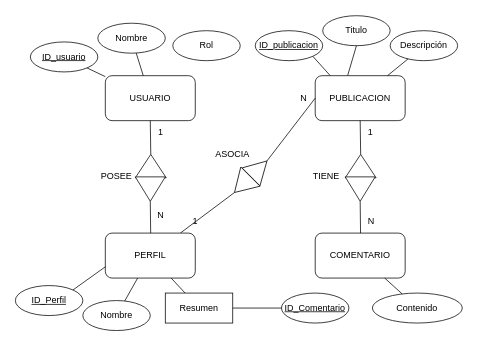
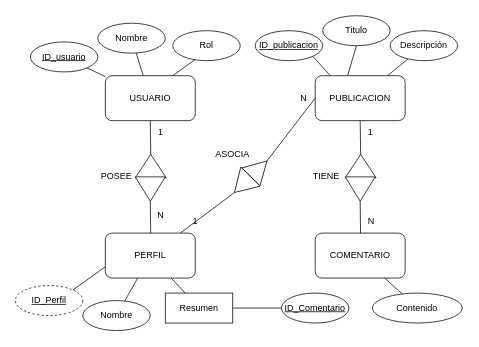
none -> (184, 68)
(49, 300) -> (49, 300)
